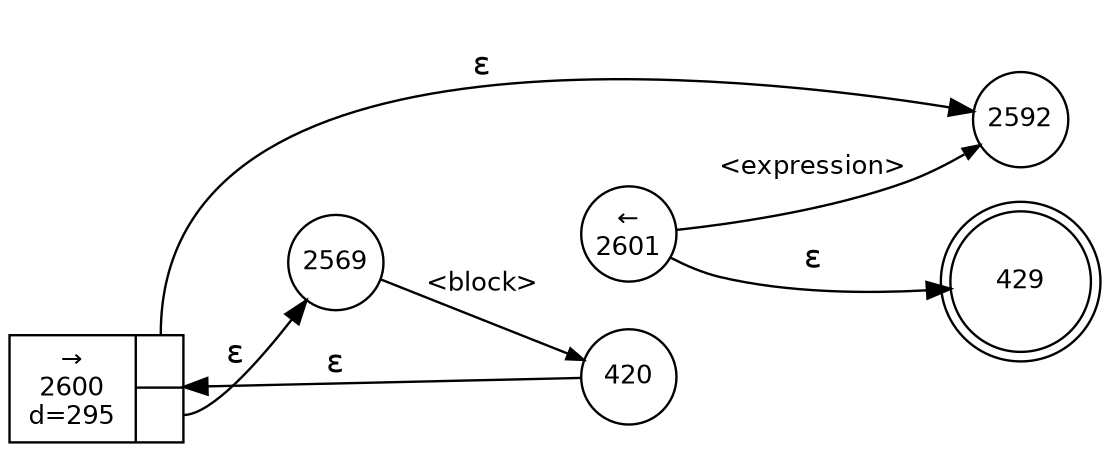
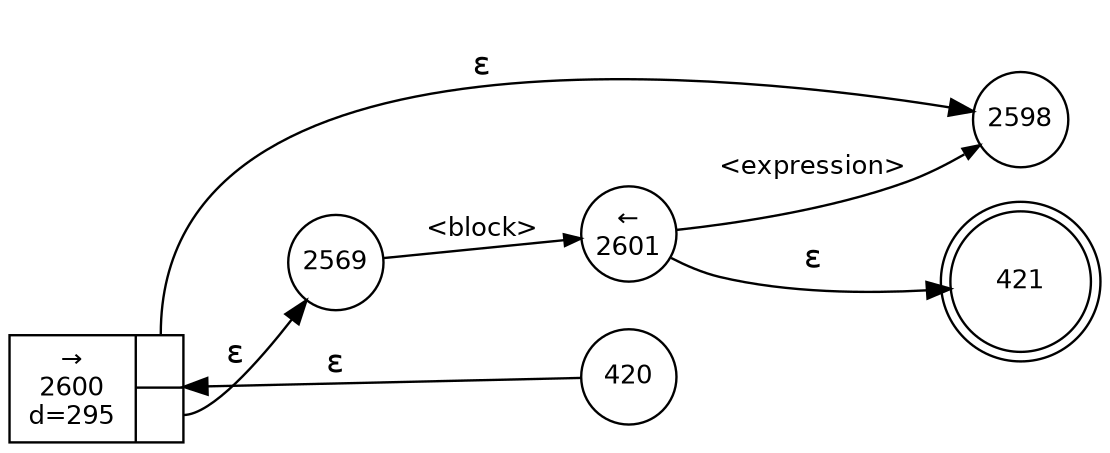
(1021, 120) -> (1021, 120)
(1021, 282) -> (1021, 282)
(474, 317) -> (474, 249)
